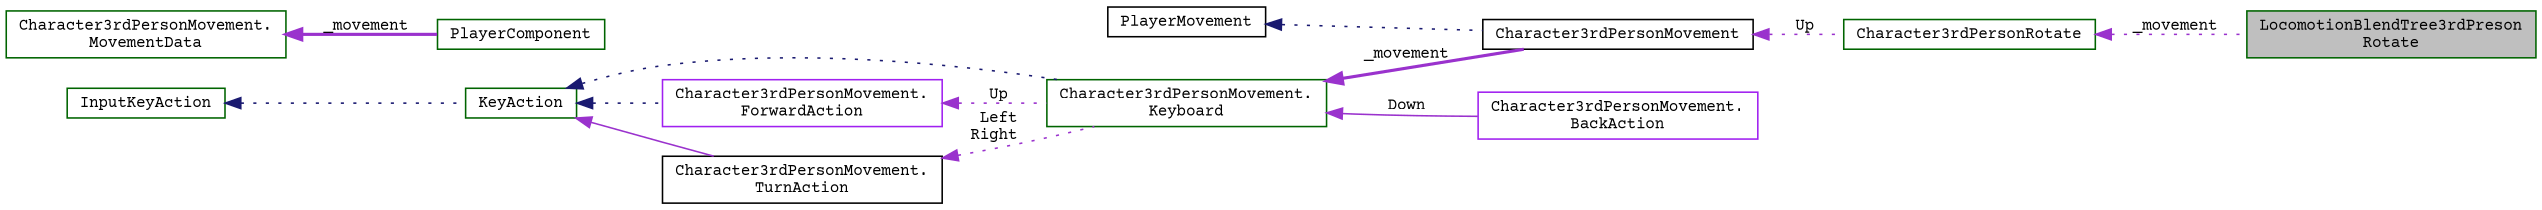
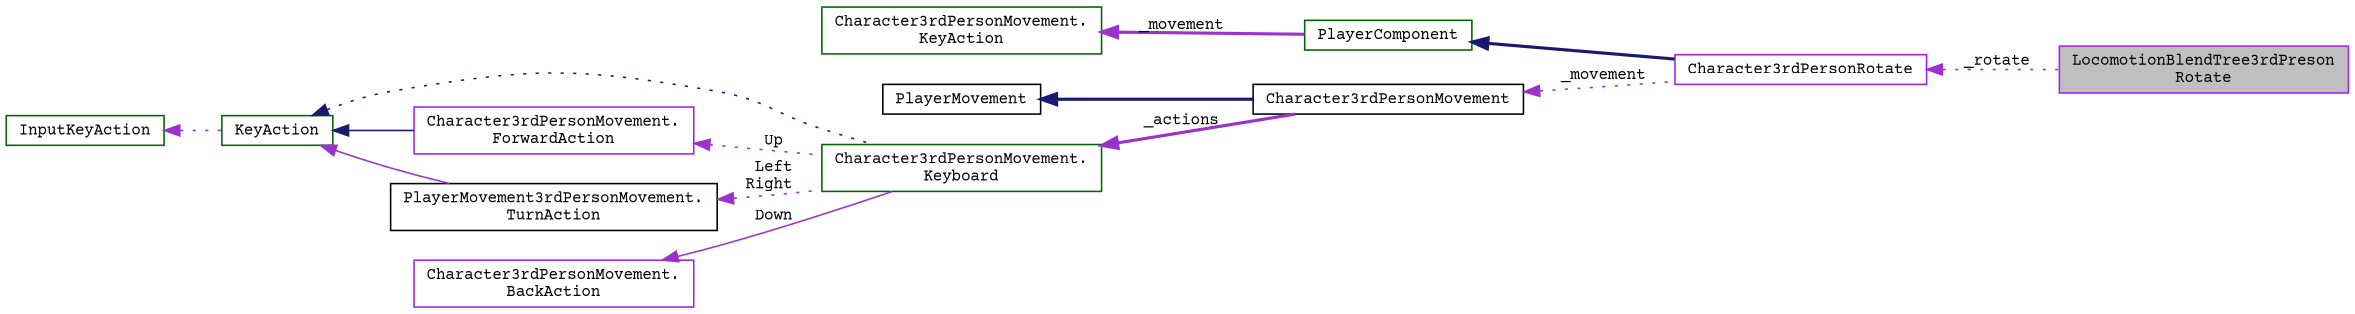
(1801, 26) -> (1599, 75)
(2171, 26) -> (1993, 61)
(1382, 28) -> (1155, 99)
(146, 34) -> (962, 30)
(1970, 34) -> (1801, 70)
(2391, 34) -> (2204, 70)
none -> (1581, 51)
(1402, 54) -> (1177, 120)
(353, 103) -> (201, 130)
(628, 103) -> (382, 130)
(1410, 116) -> (786, 226)
(802, 180) -> (554, 207)
